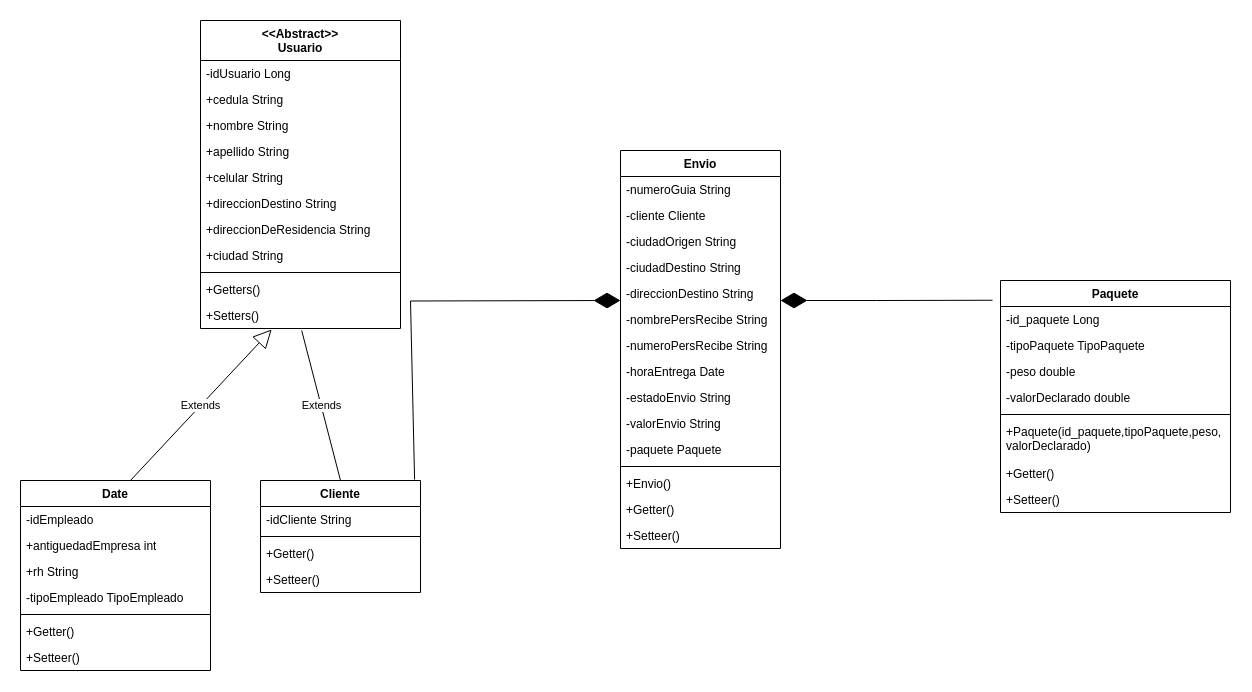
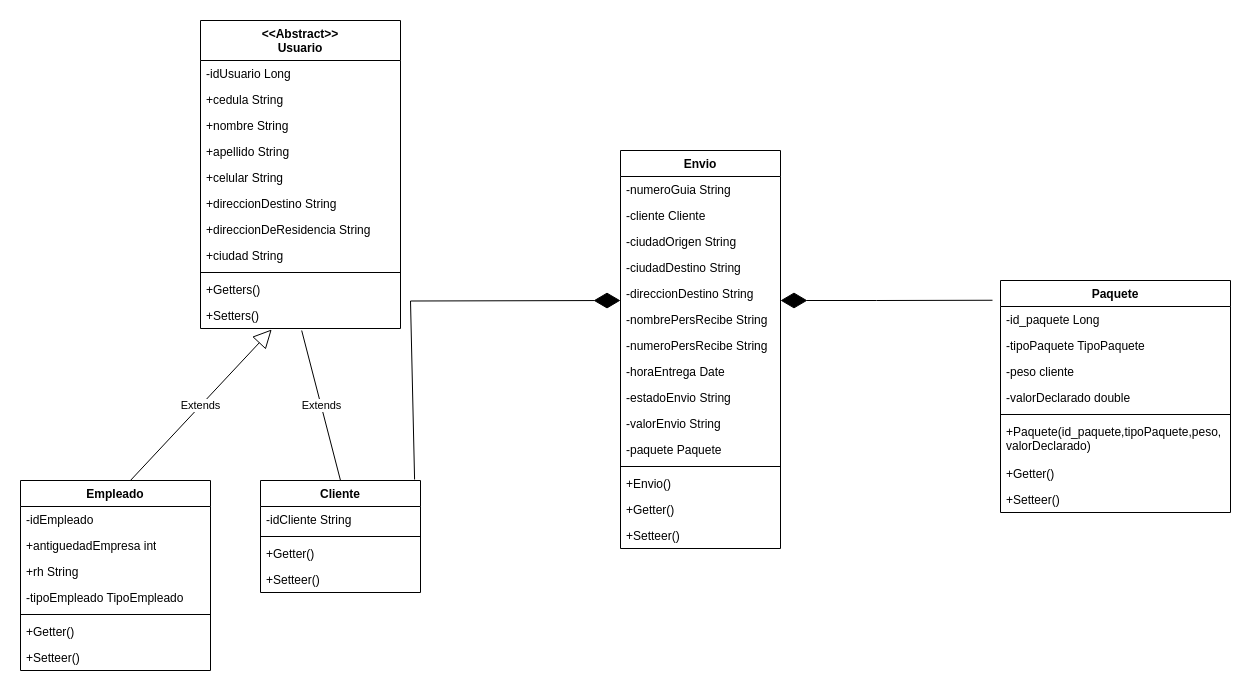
(1044, 373) -> (1046, 373)
(116, 495) -> (116, 495)
